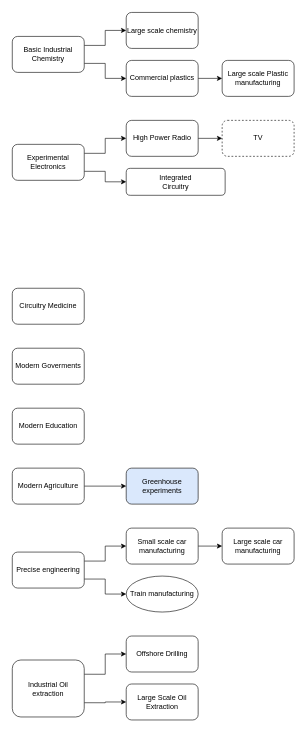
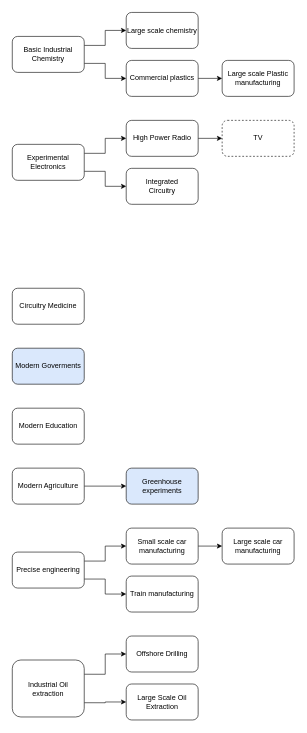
(176, 182) -> (162, 186)
(48, 366) -> (48, 366)
(162, 594) -> (162, 594)
